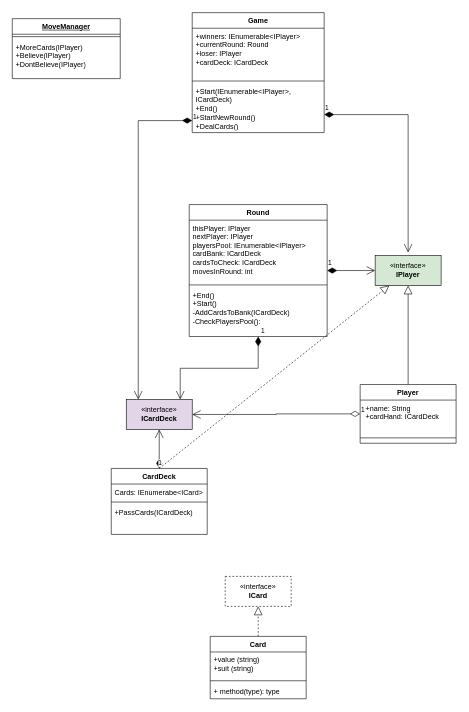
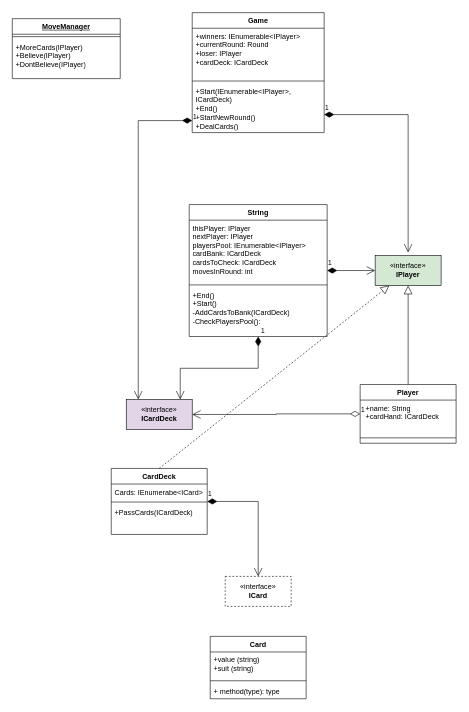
(258, 213) -> (258, 213)
(159, 445) -> (238, 501)
(258, 626) -> none
